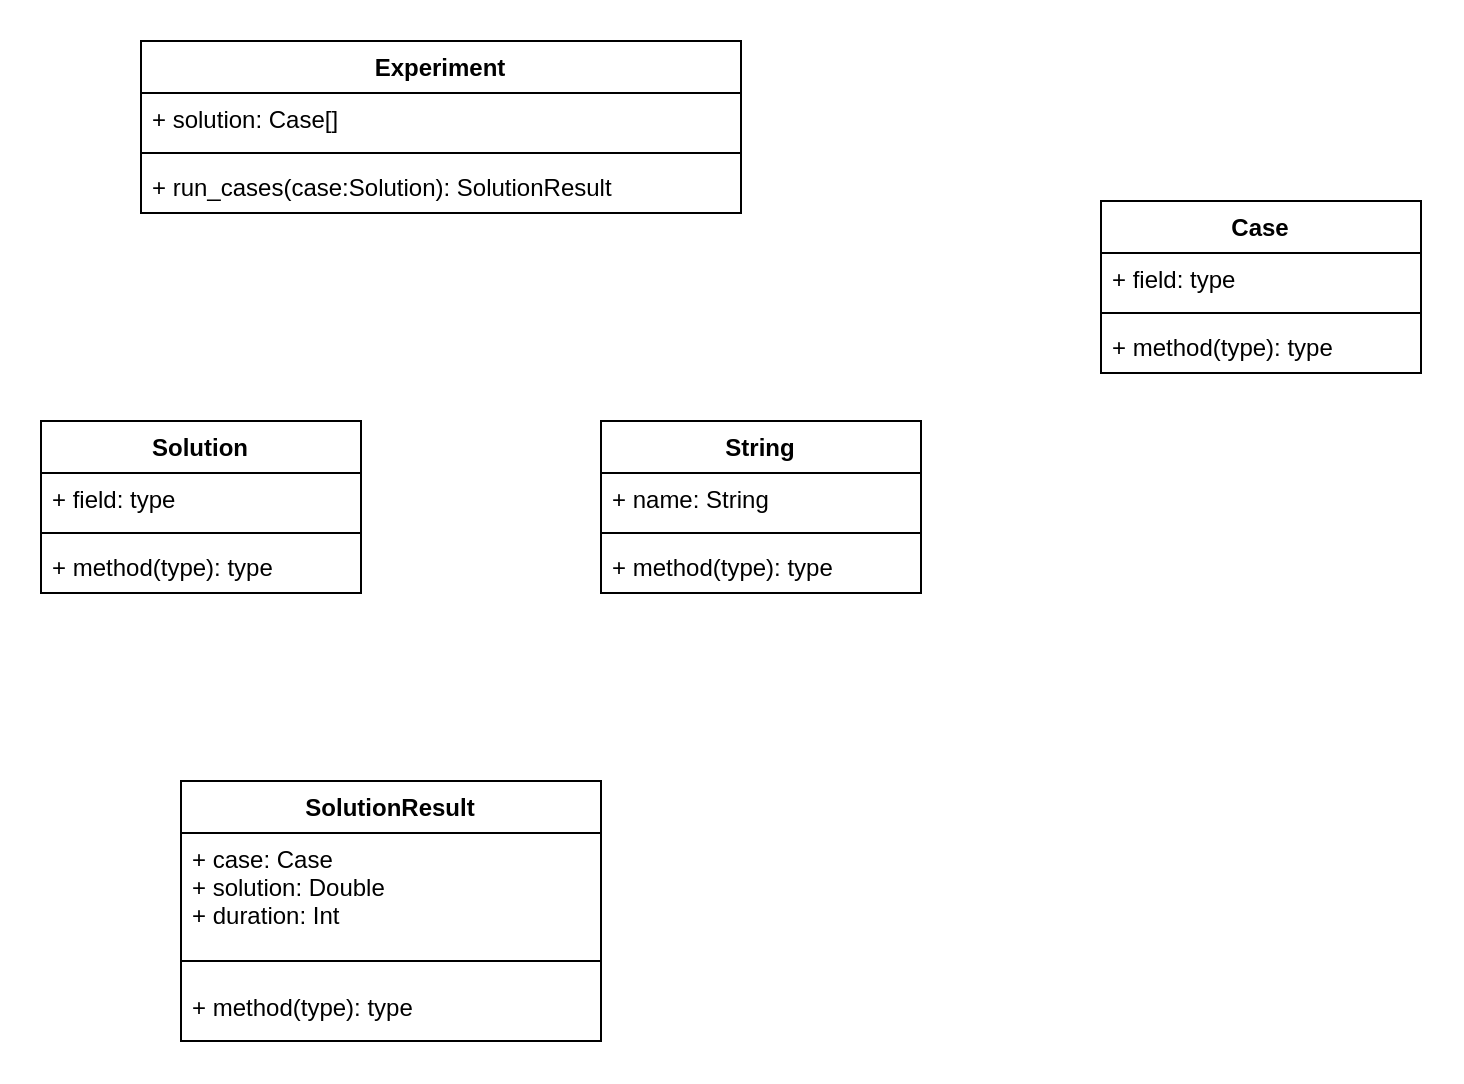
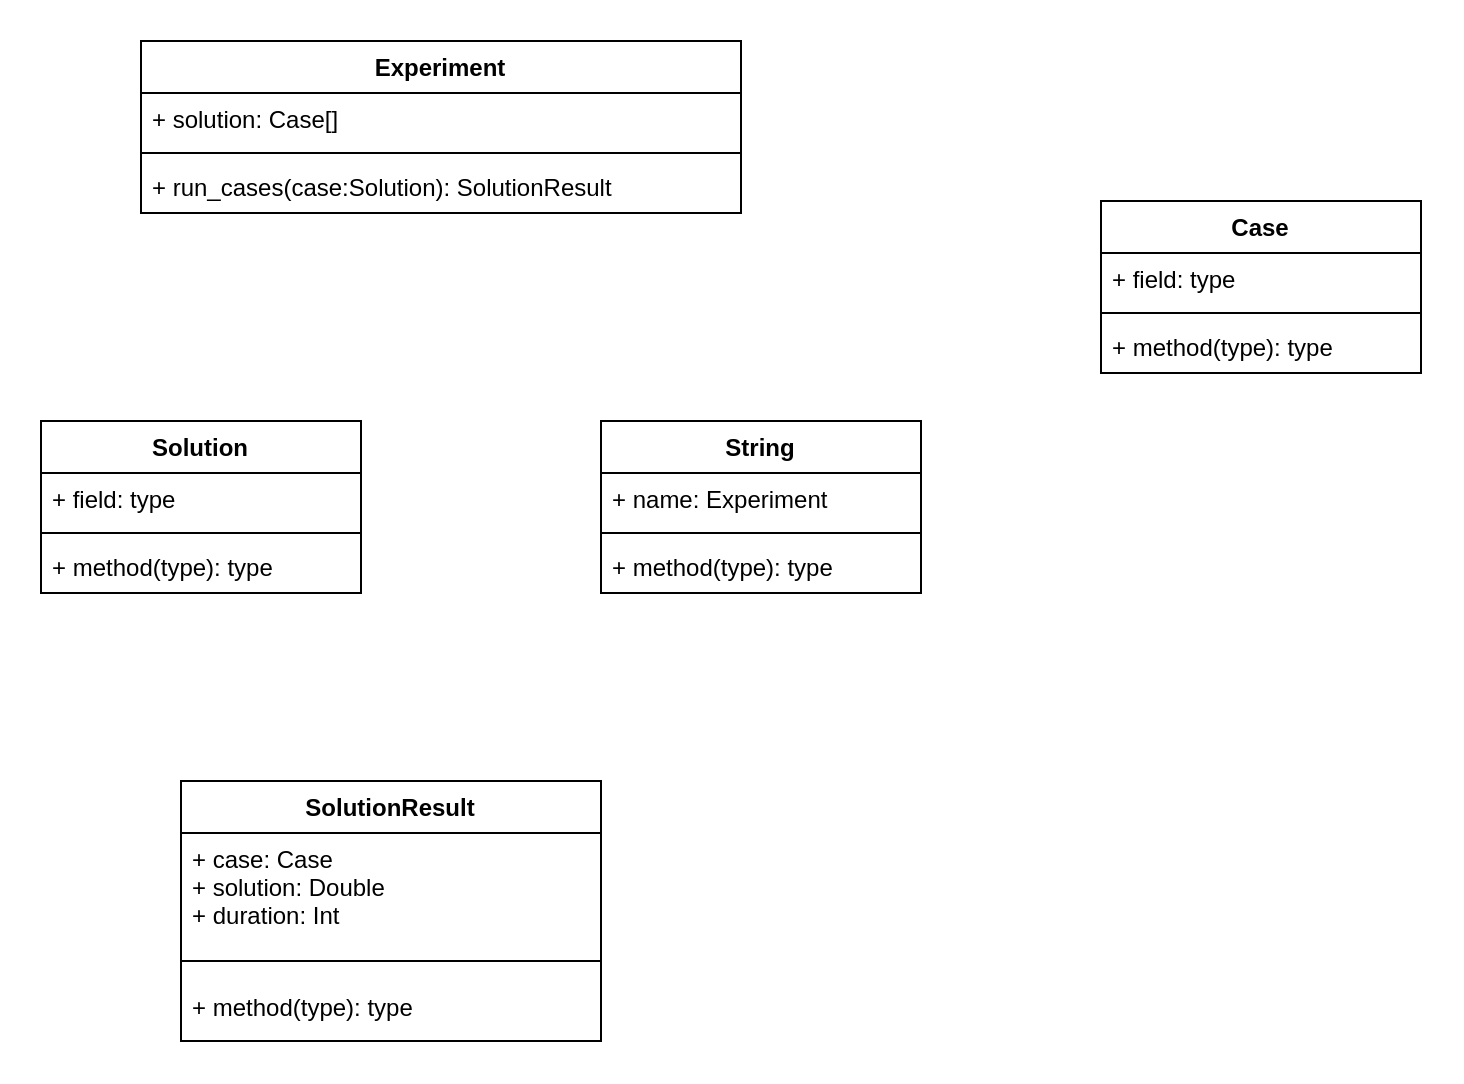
(694, 500) -> (720, 500)
